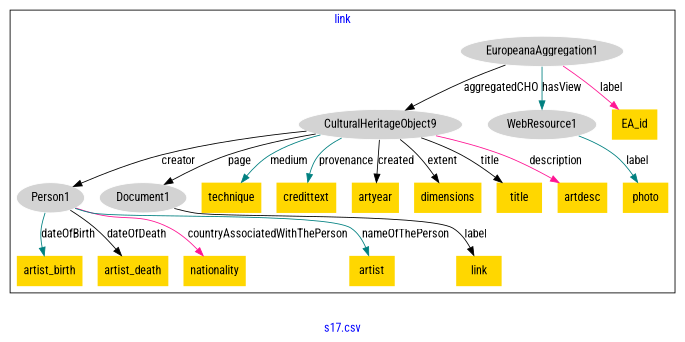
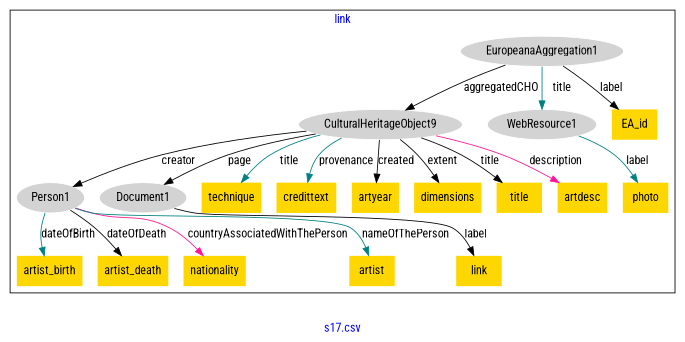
(588, 84) -> (588, 84)
(562, 88) -> (562, 88)
(289, 161) -> (289, 161)
